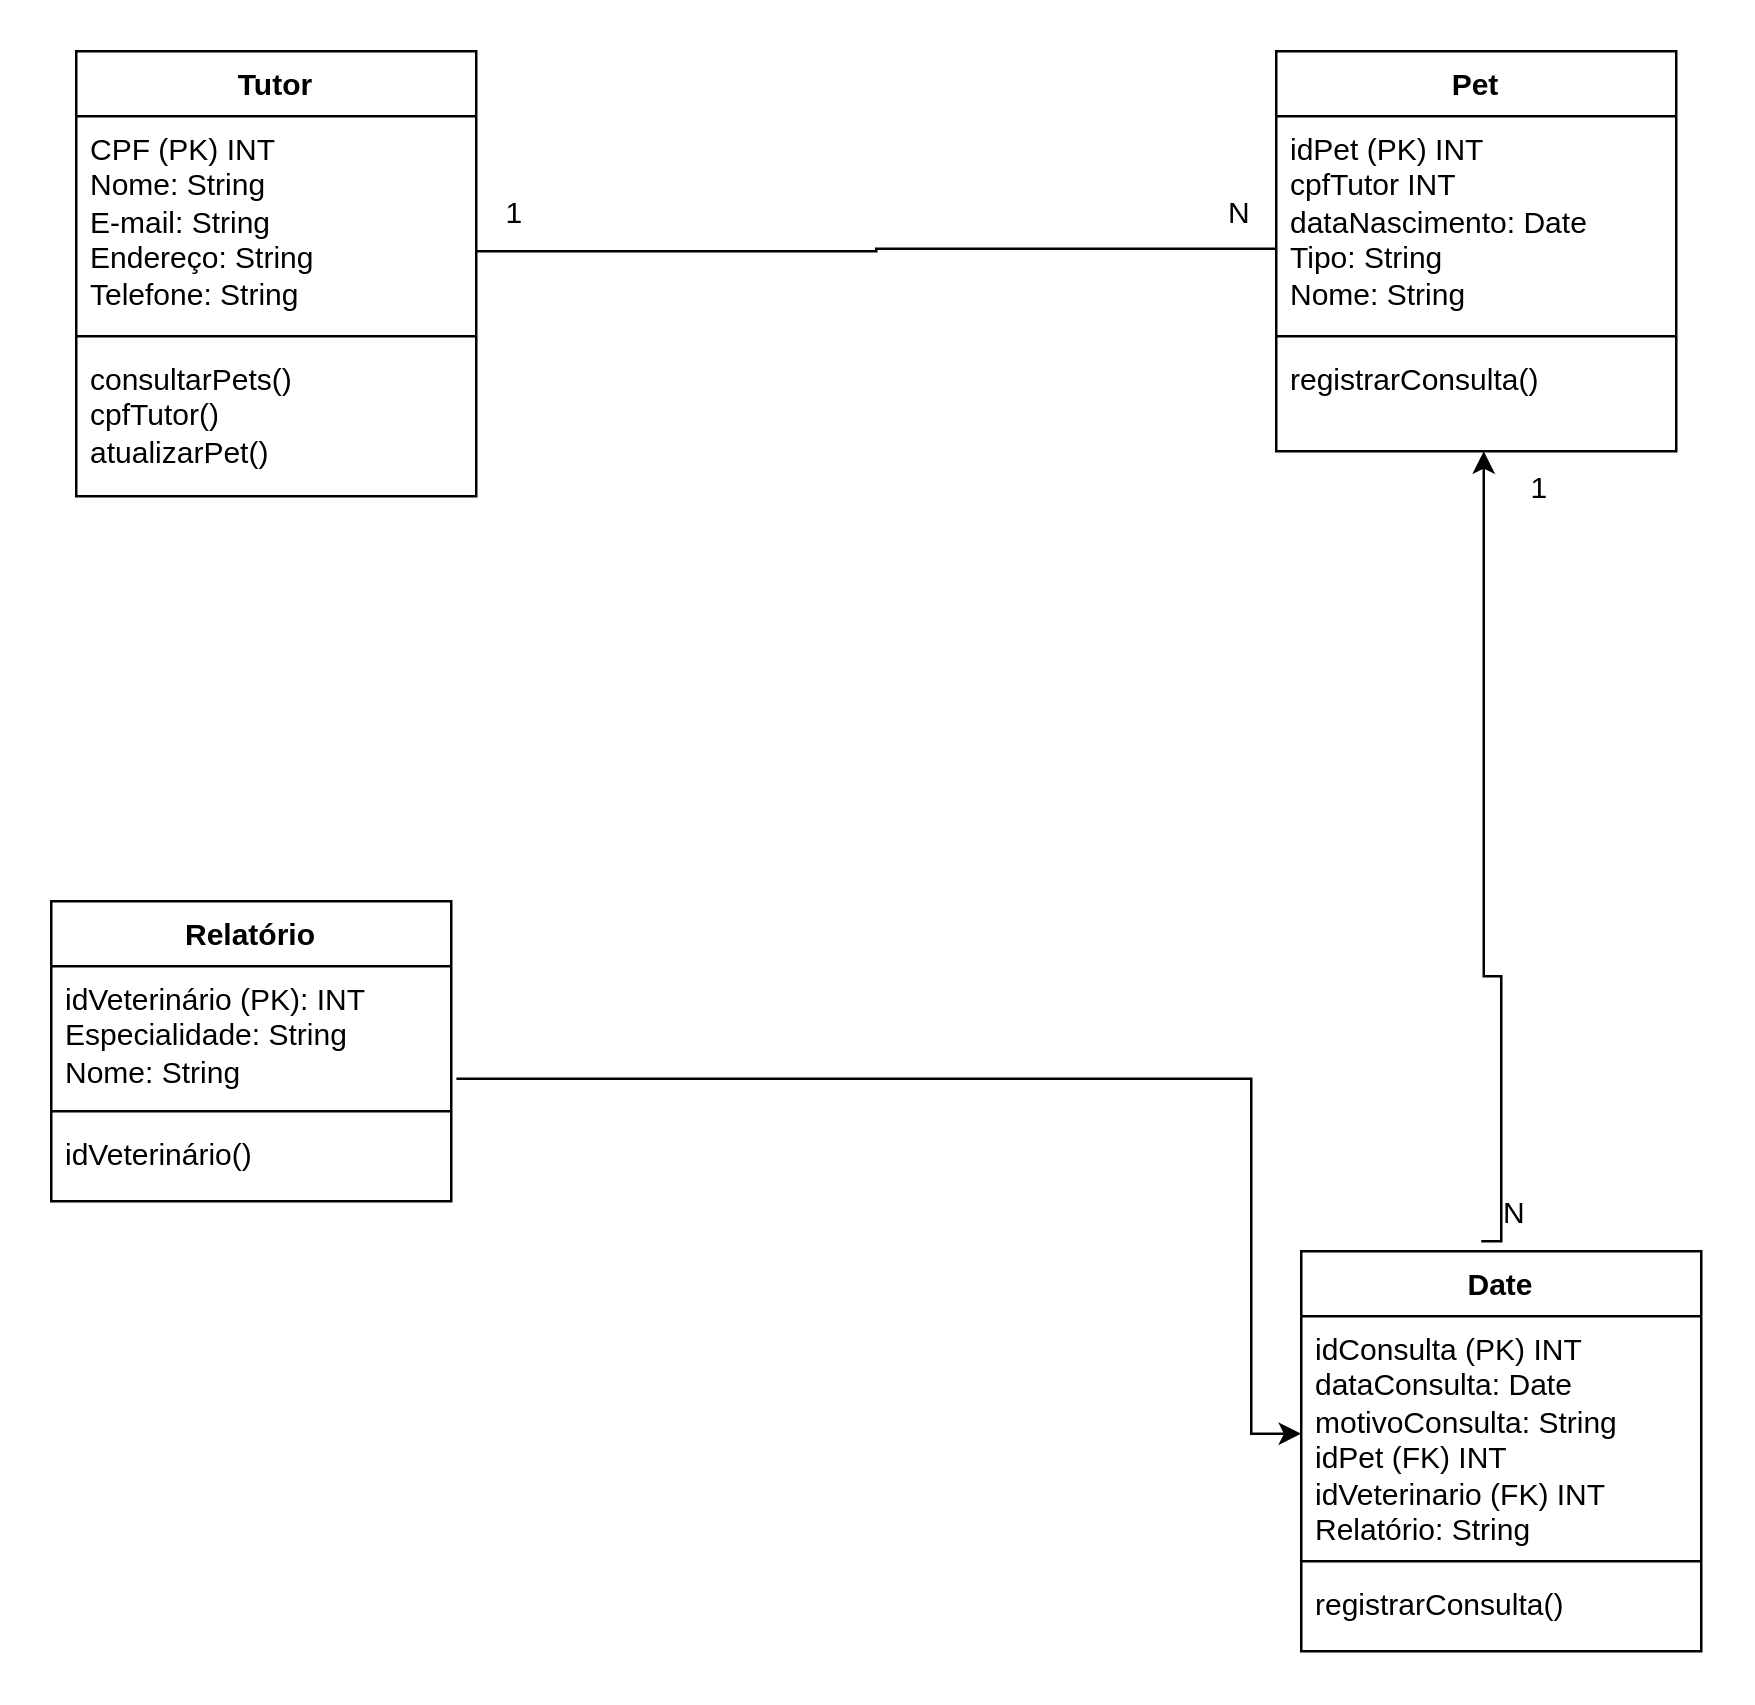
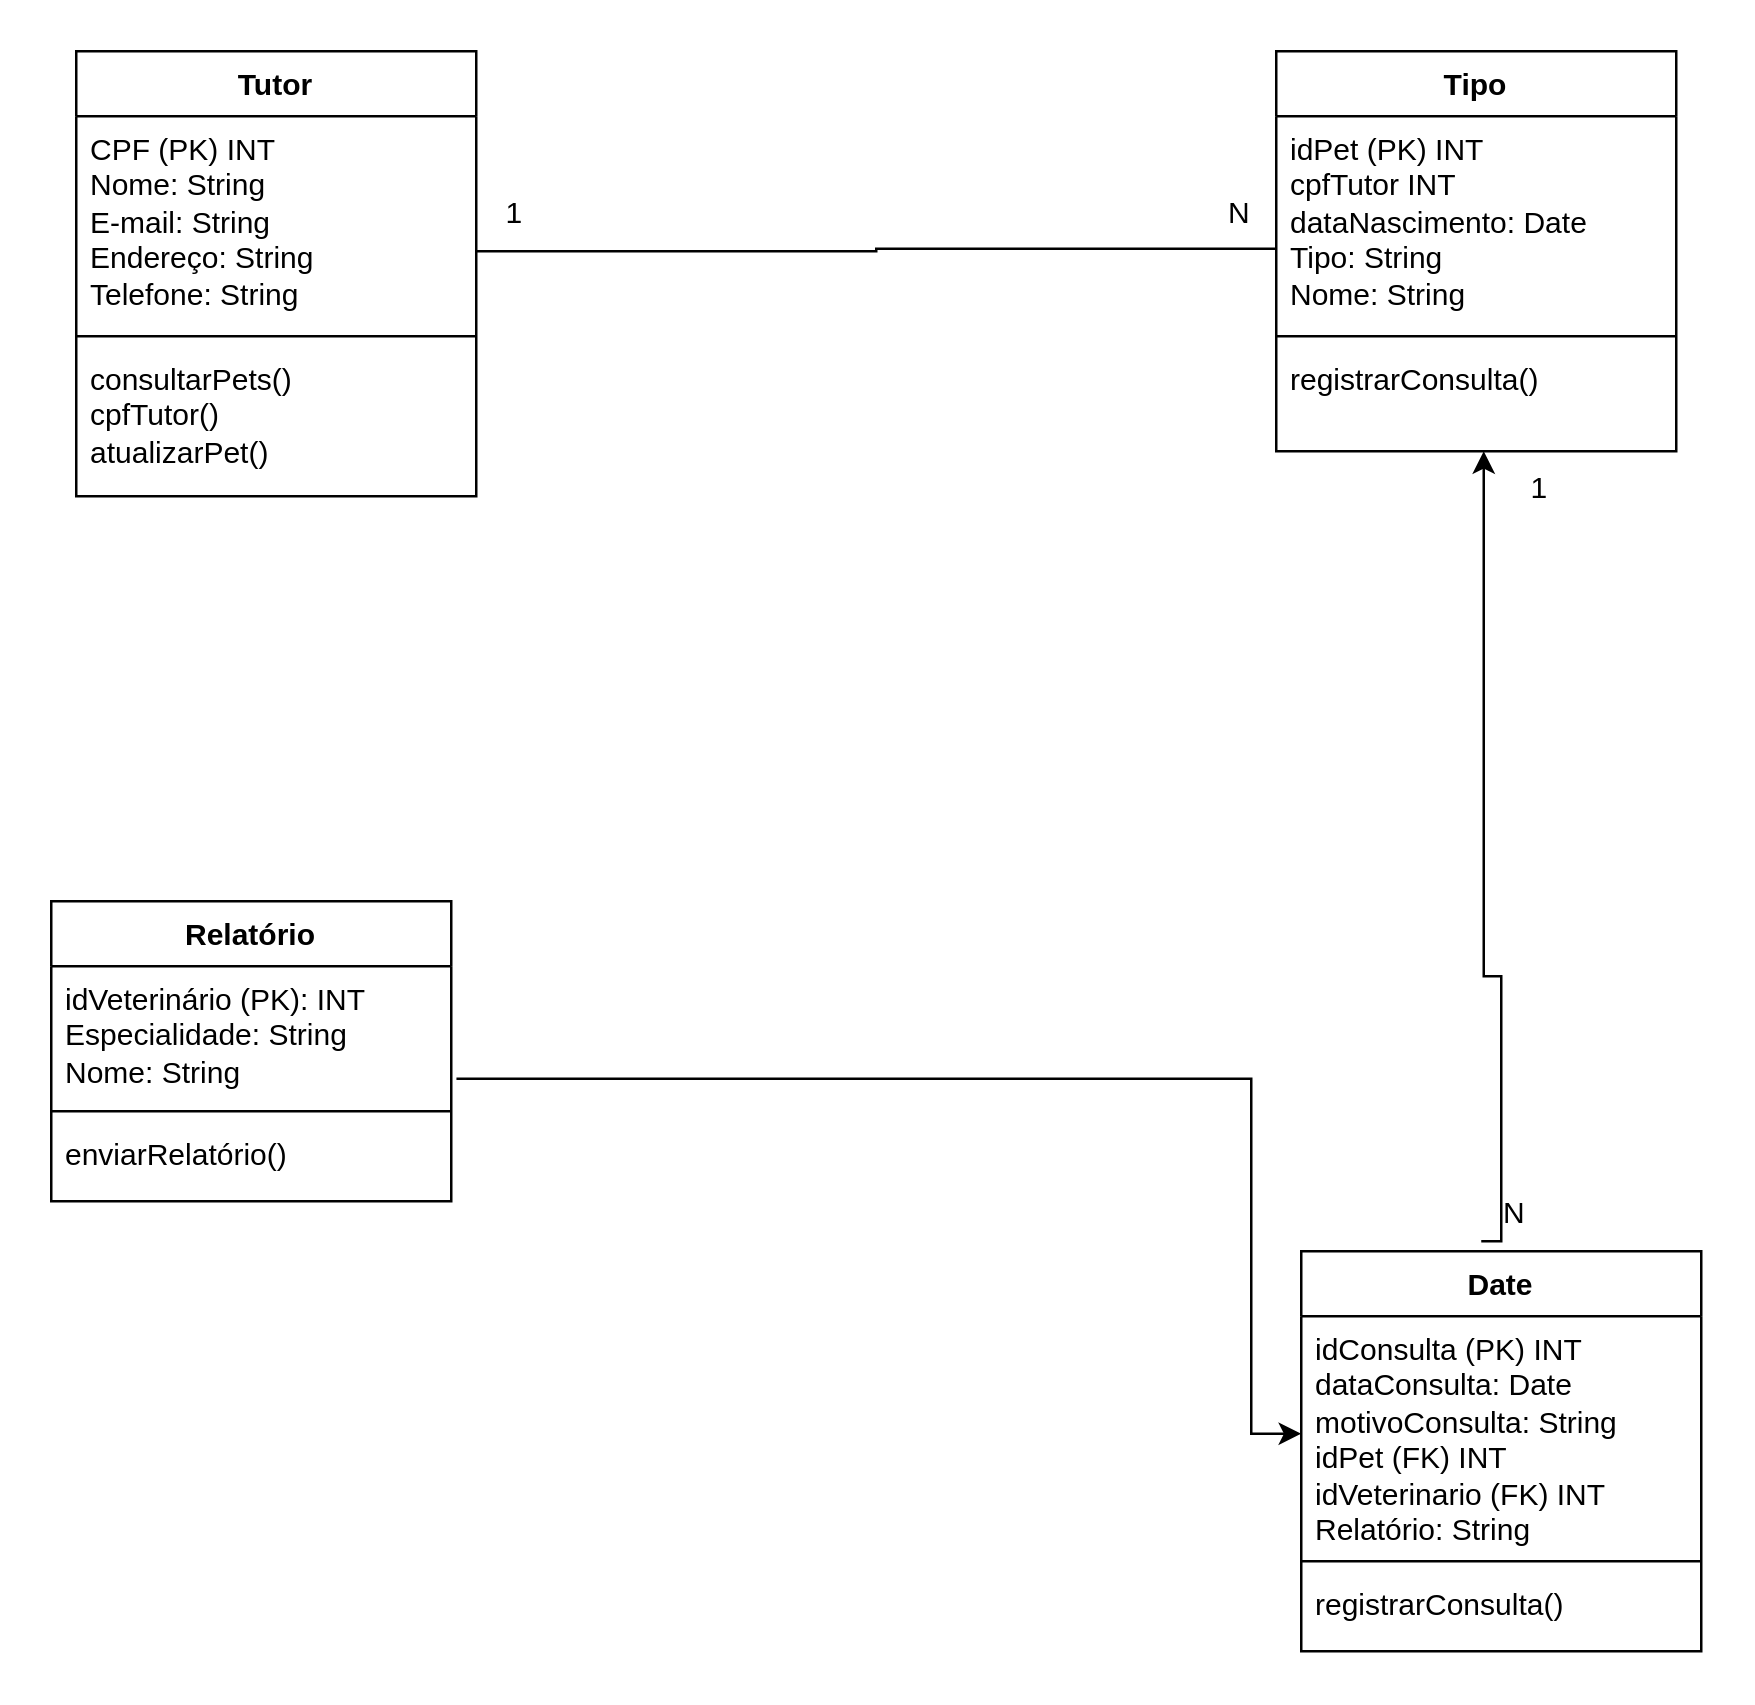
(1476, 87) -> (1476, 87)
(181, 1157) -> (197, 1157)
